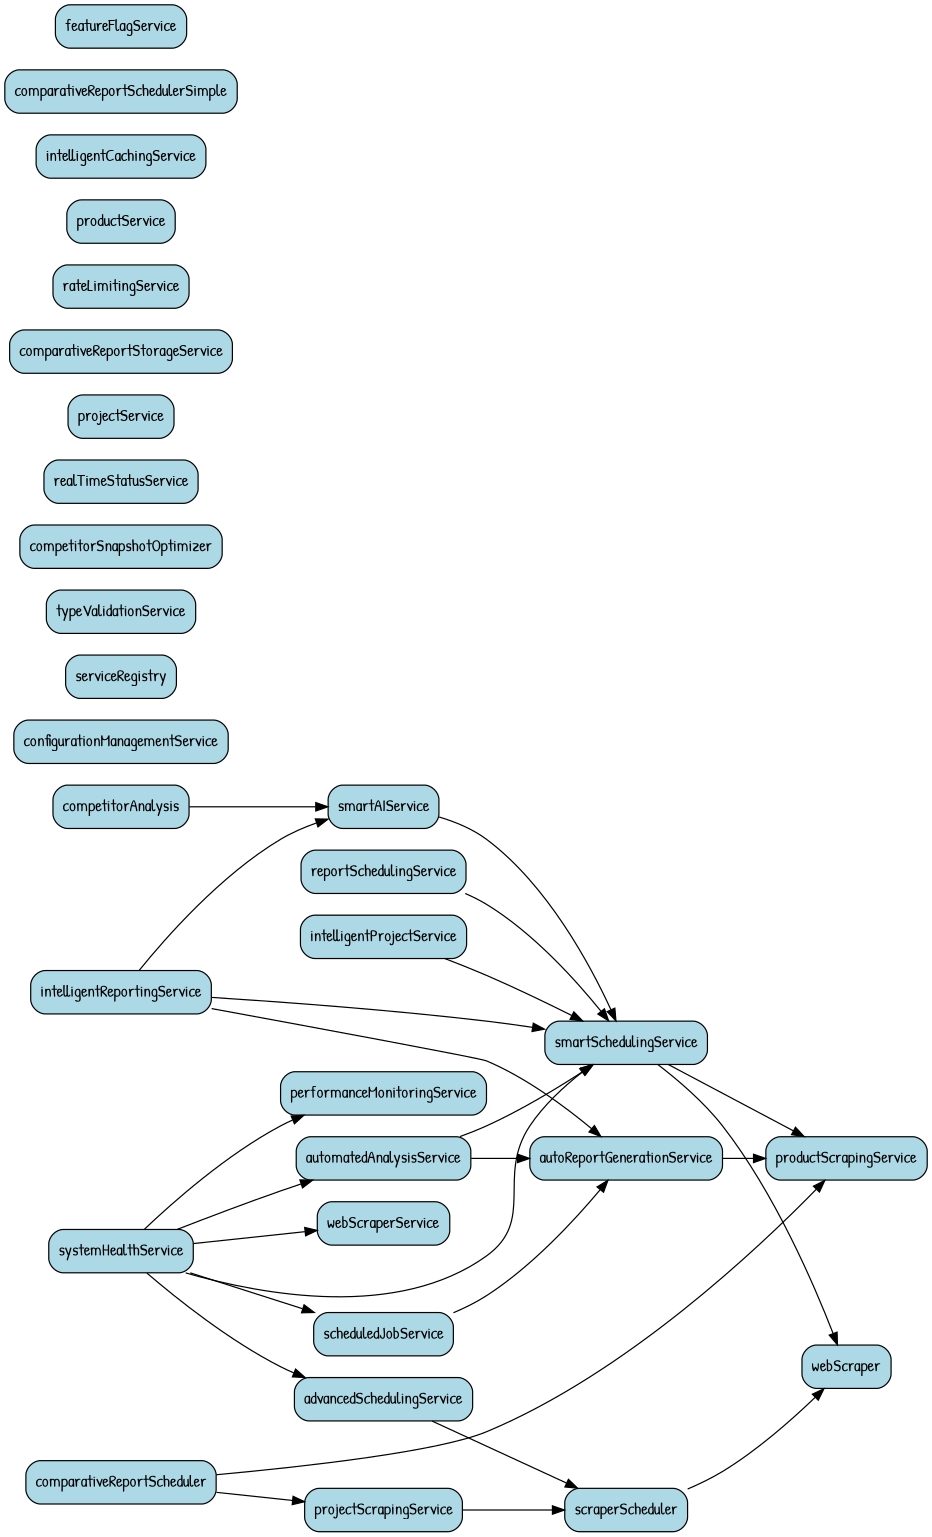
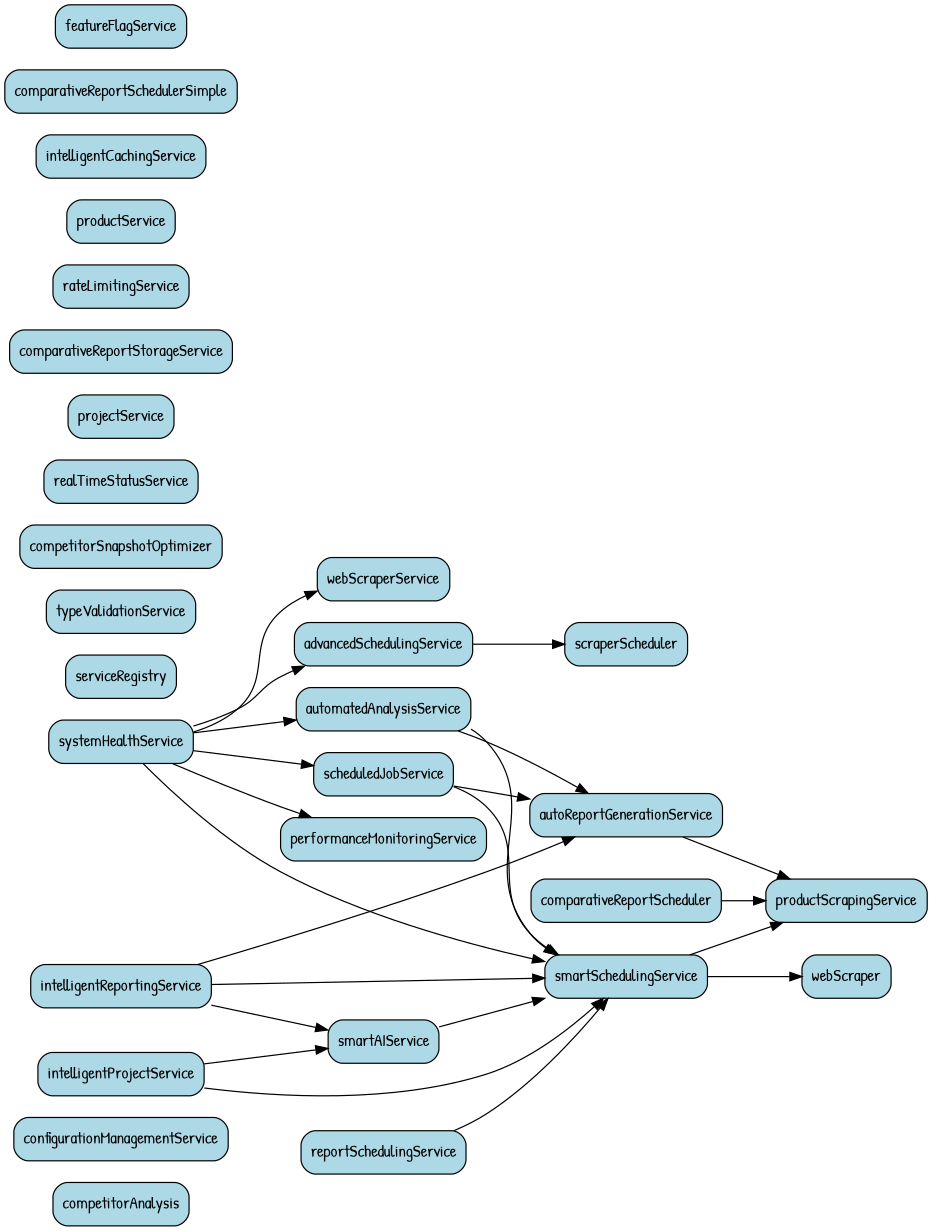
(252, 807) -> (260, 1057)
none -> (501, 828)
(755, 1449) -> none
(384, 1510) -> none
